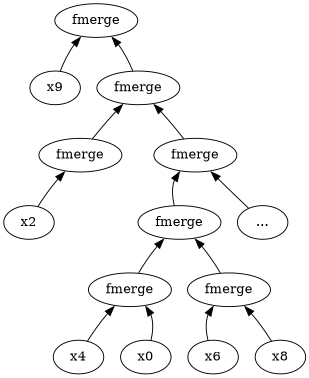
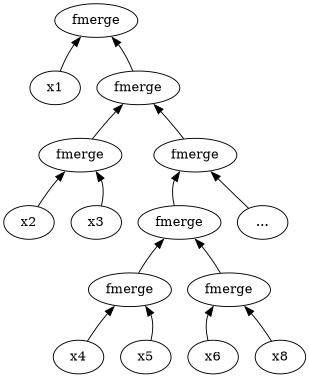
(55, 88) -> (55, 88)
none -> (96, 222)
(146, 357) -> (146, 357)
